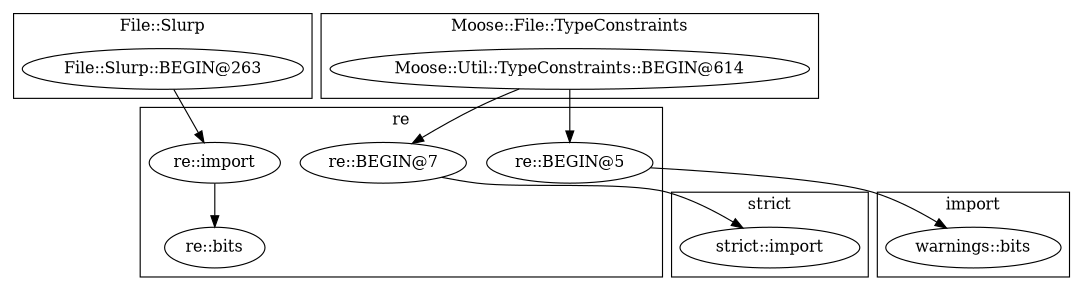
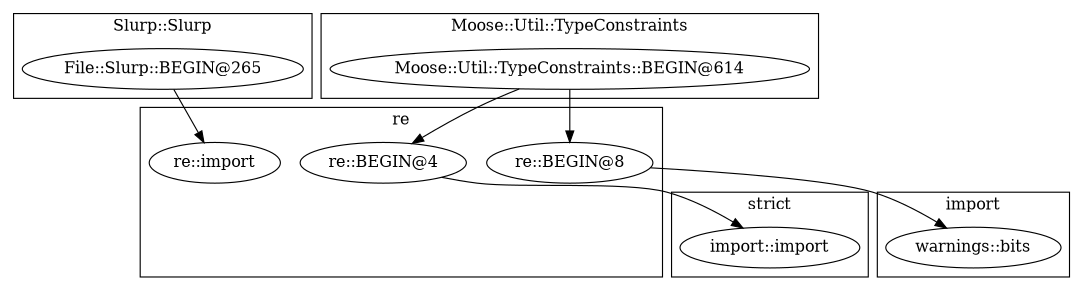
(163, 27) -> (163, 27)
(570, 27) -> (570, 27)
(163, 69) -> (163, 69)
(383, 163) -> (383, 163)
(570, 163) -> (570, 163)
(215, 248) -> none
(770, 248) -> (770, 248)
